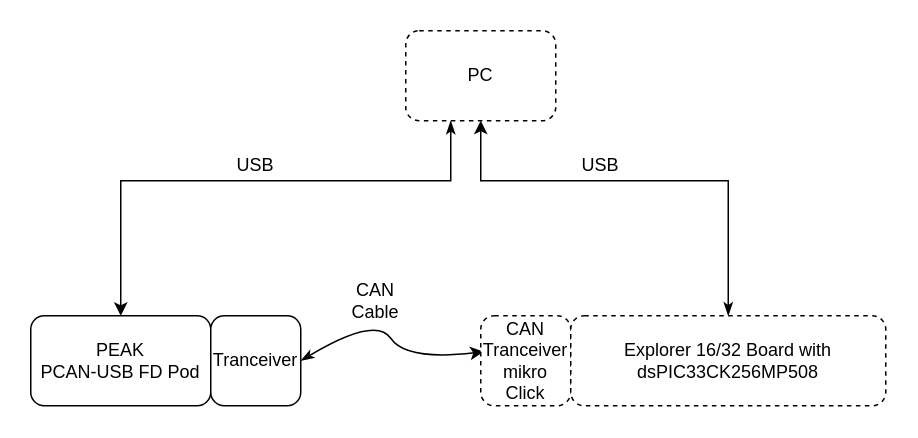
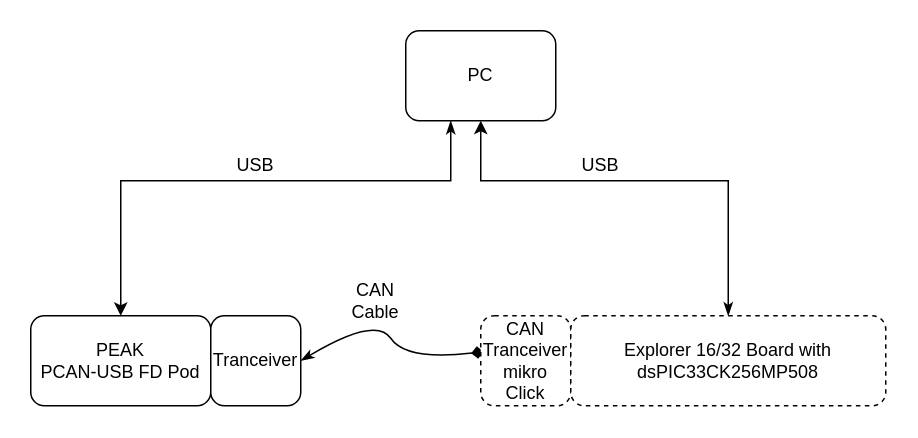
(481, 76) -> (481, 76)
(472, 353) -> (471, 353)
